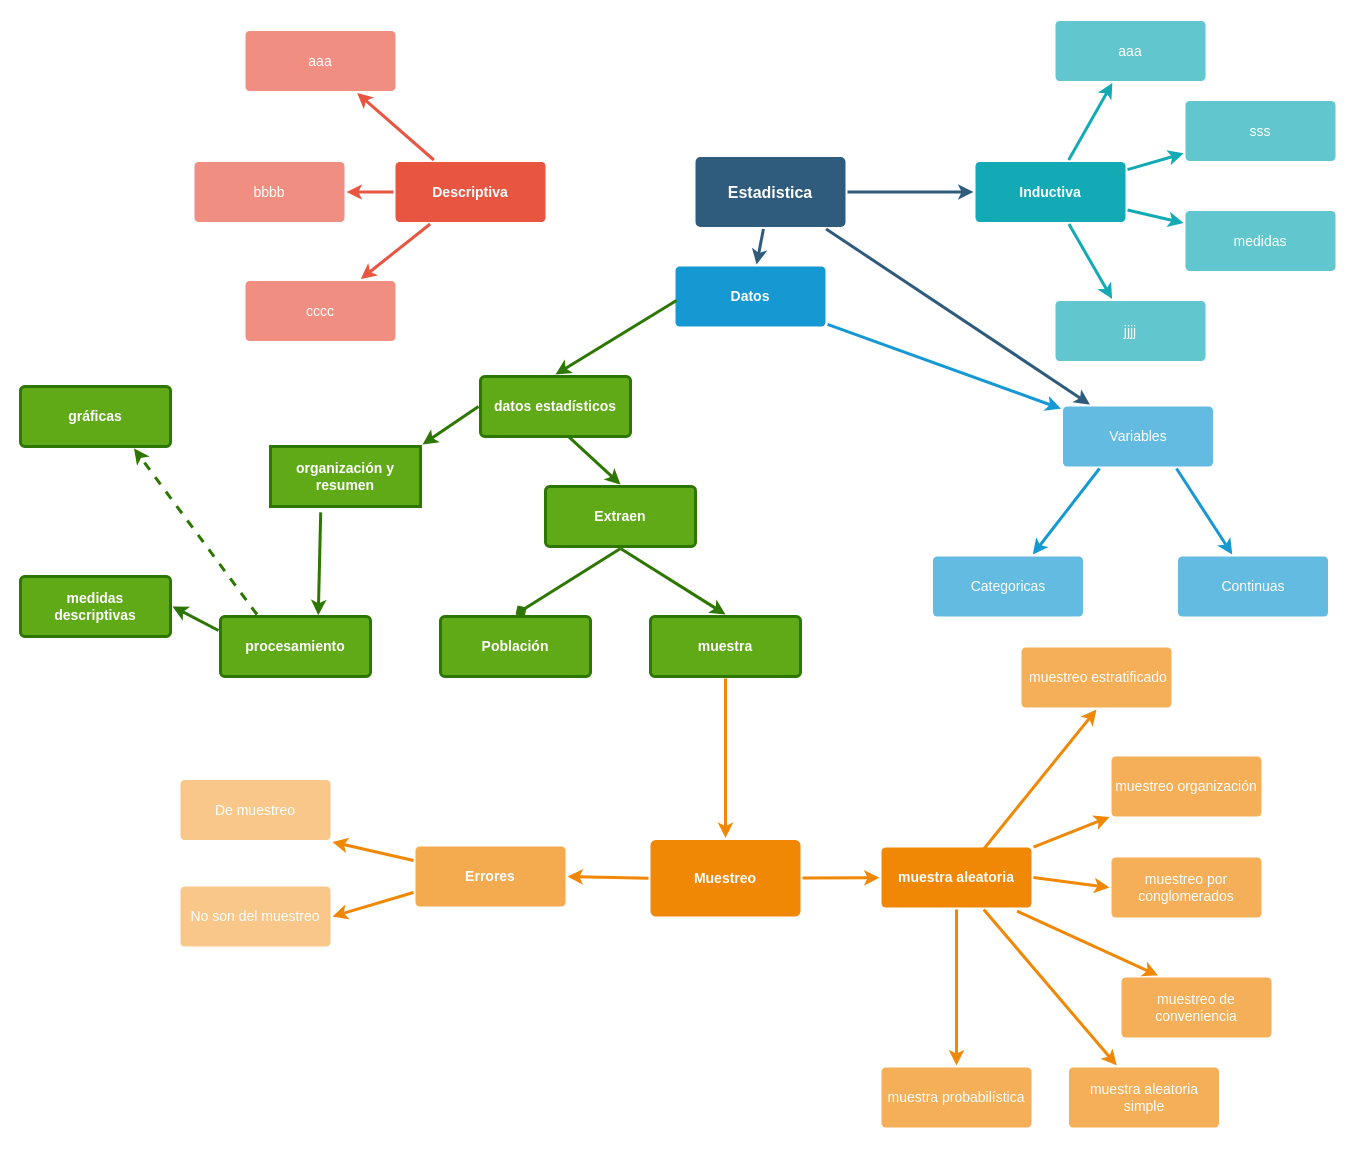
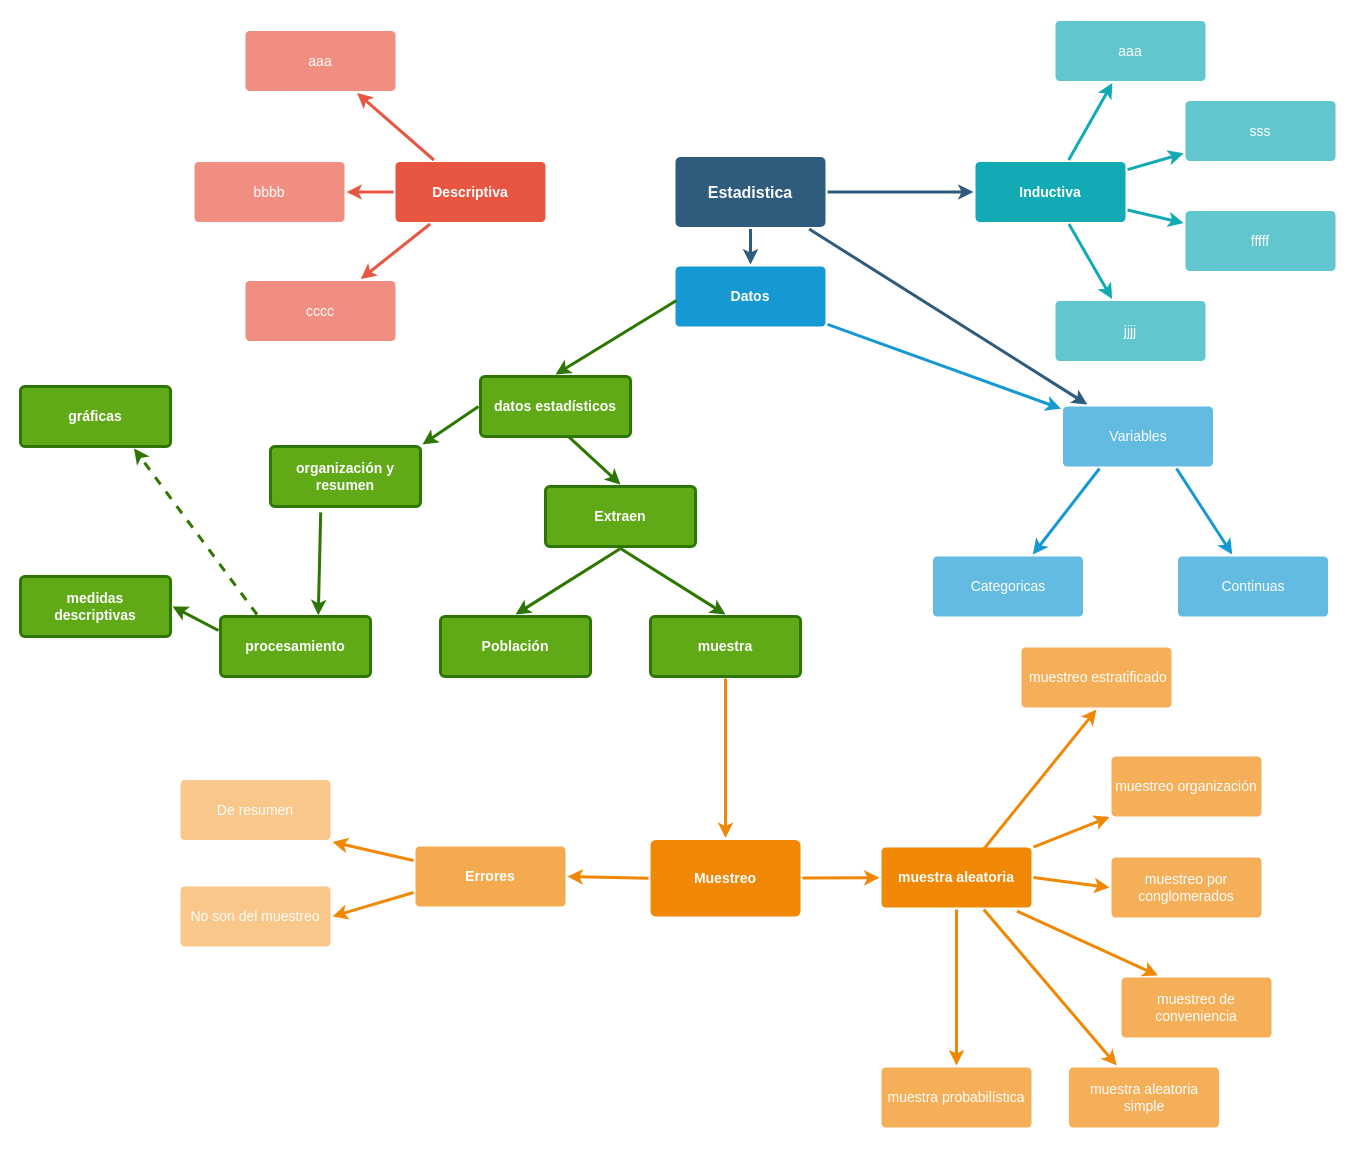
(771, 192) -> (751, 192)
(1261, 242) -> (1261, 242)
(346, 477) -> (346, 477)
(527, 608) -> (526, 608)
(256, 811) -> (256, 811)
